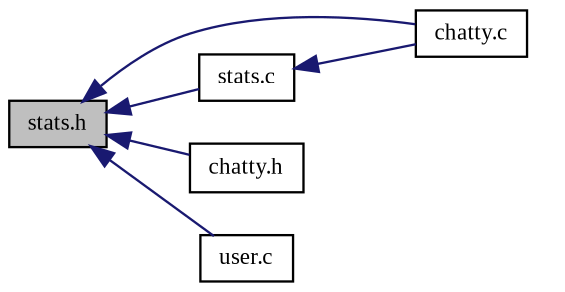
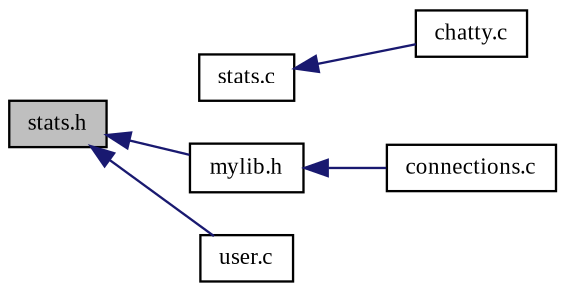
(250, 21) -> none
(165, 98) -> none
(247, 168) -> (247, 168)
none -> (471, 168)
